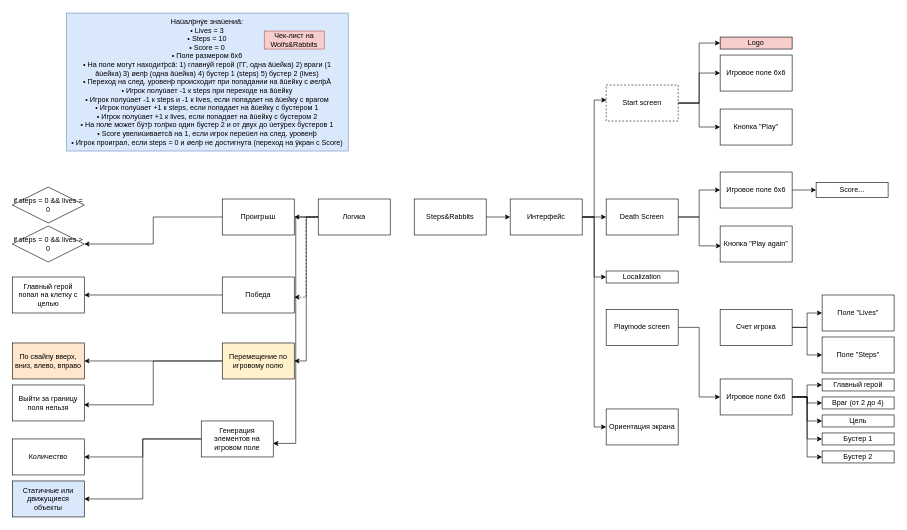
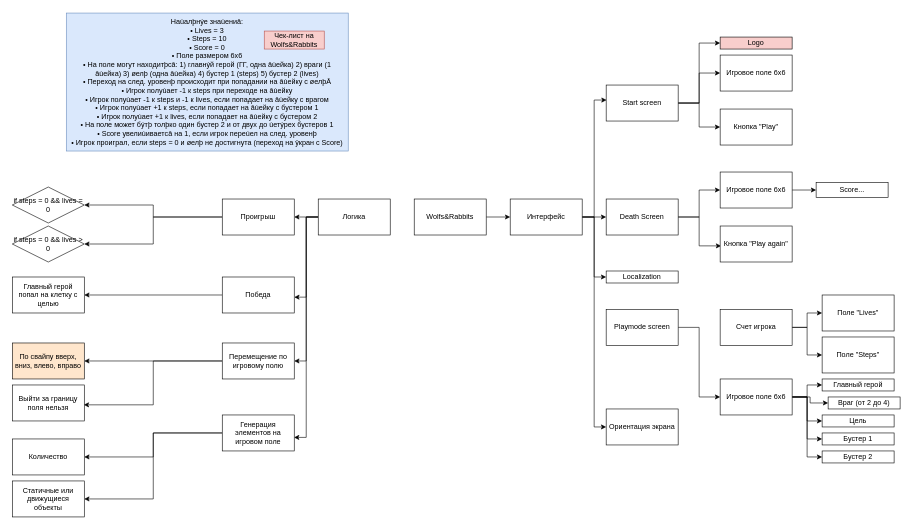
(642, 103) -> (642, 103)
none -> (89, 205)
(450, 217) -> (450, 217)
(302, 297) -> (302, 297)
(258, 361) -> (258, 361)
(858, 403) -> (864, 403)
(237, 439) -> (258, 433)
(48, 499) -> (48, 499)
